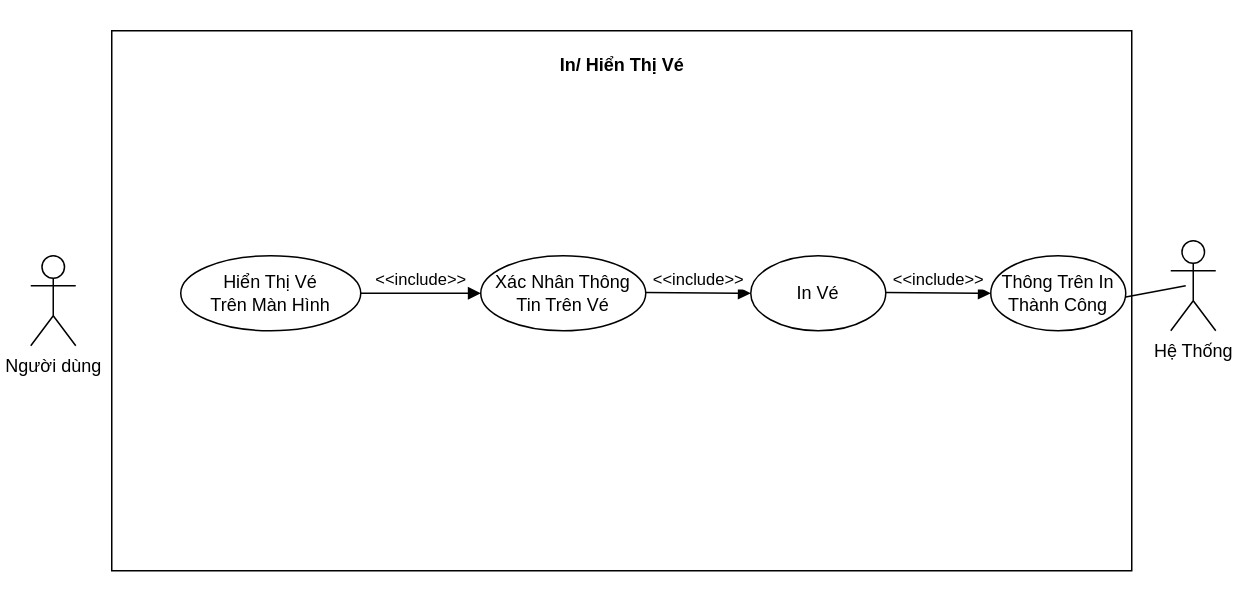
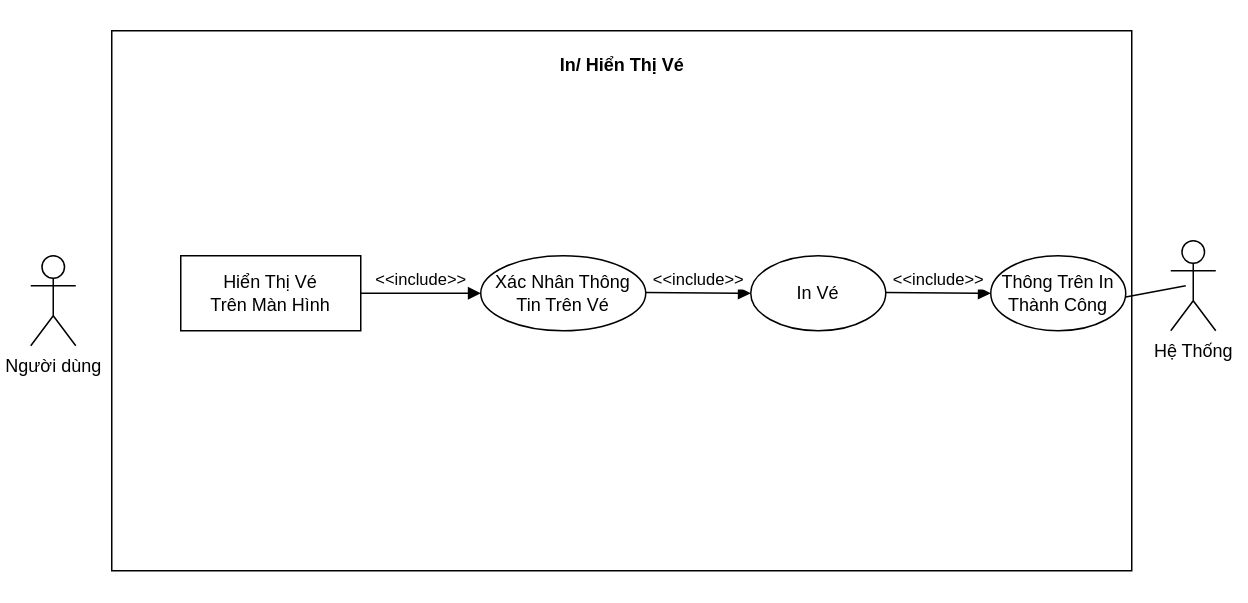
(271, 293) -> (271, 293)
